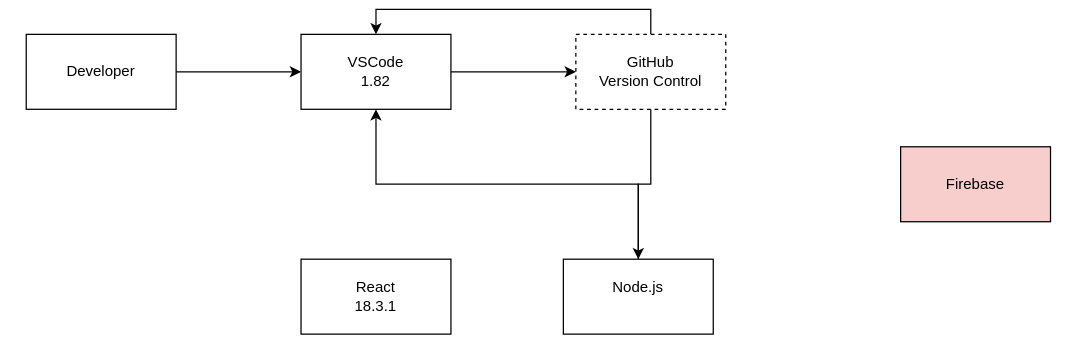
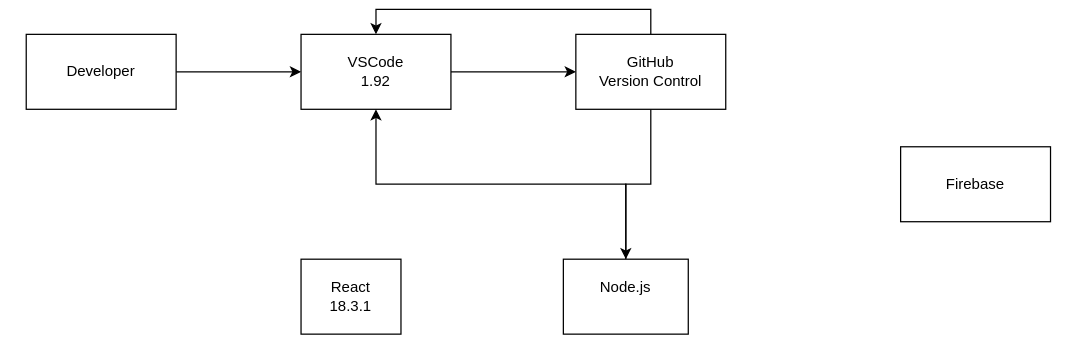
(376, 72) -> (376, 72)
(651, 72) -> (651, 72)
(976, 184) -> (976, 184)
(376, 297) -> (351, 297)
(638, 297) -> (626, 297)
